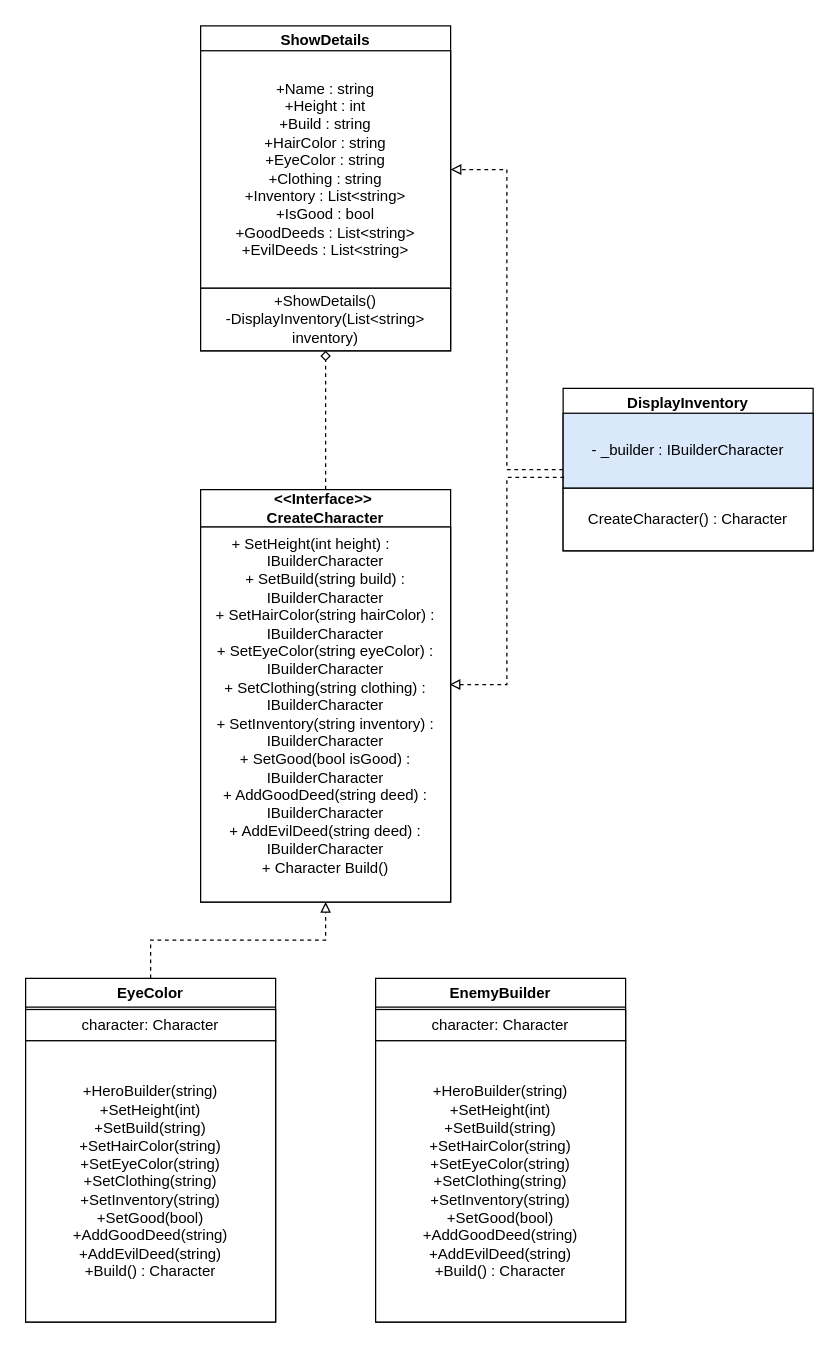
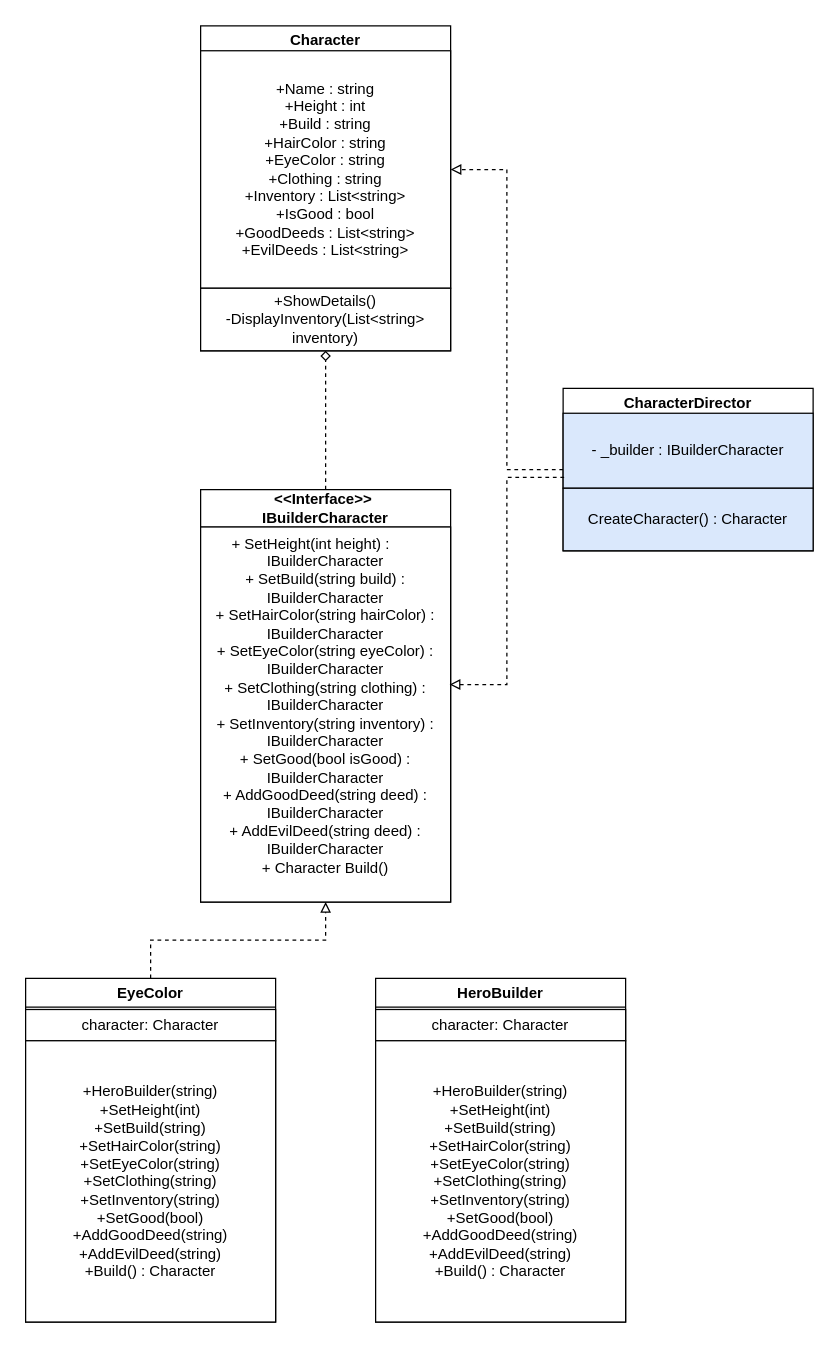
(326, 41) -> (326, 41)
(688, 403) -> (688, 403)
(326, 508) -> (326, 508)
(688, 519) -> (688, 519)
(501, 993) -> (501, 993)
